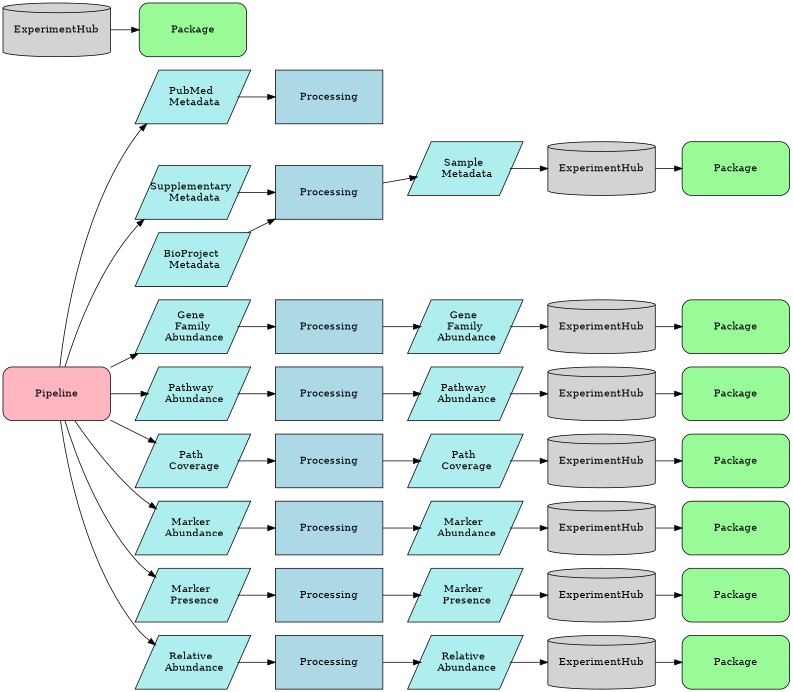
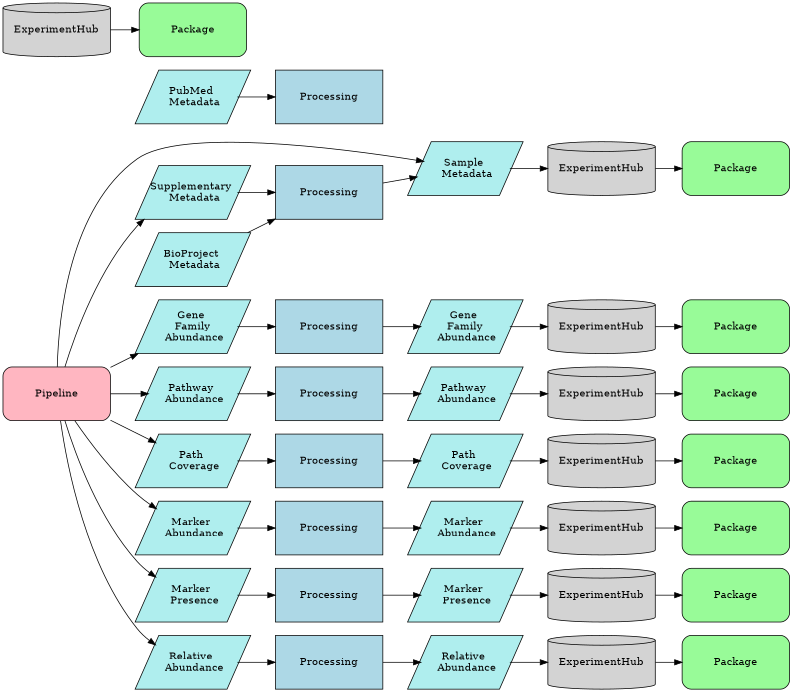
(86, 243) -> (161, 149)
